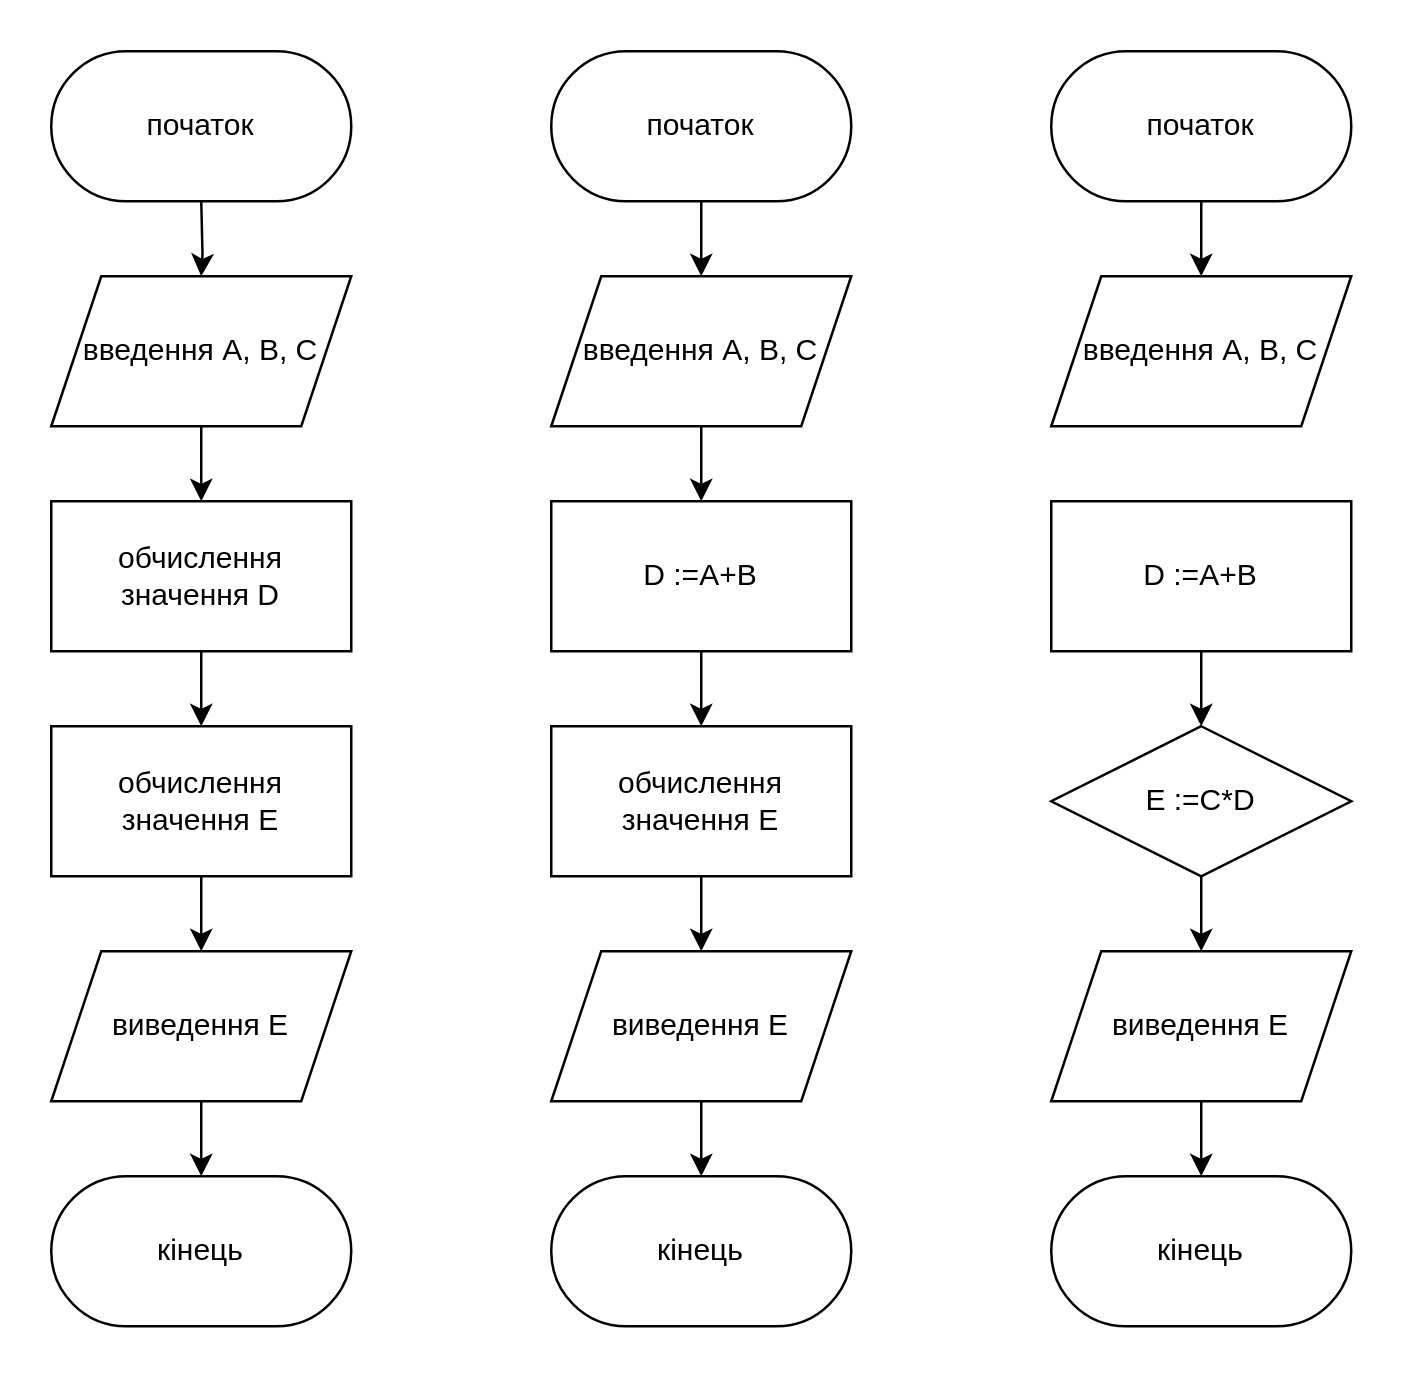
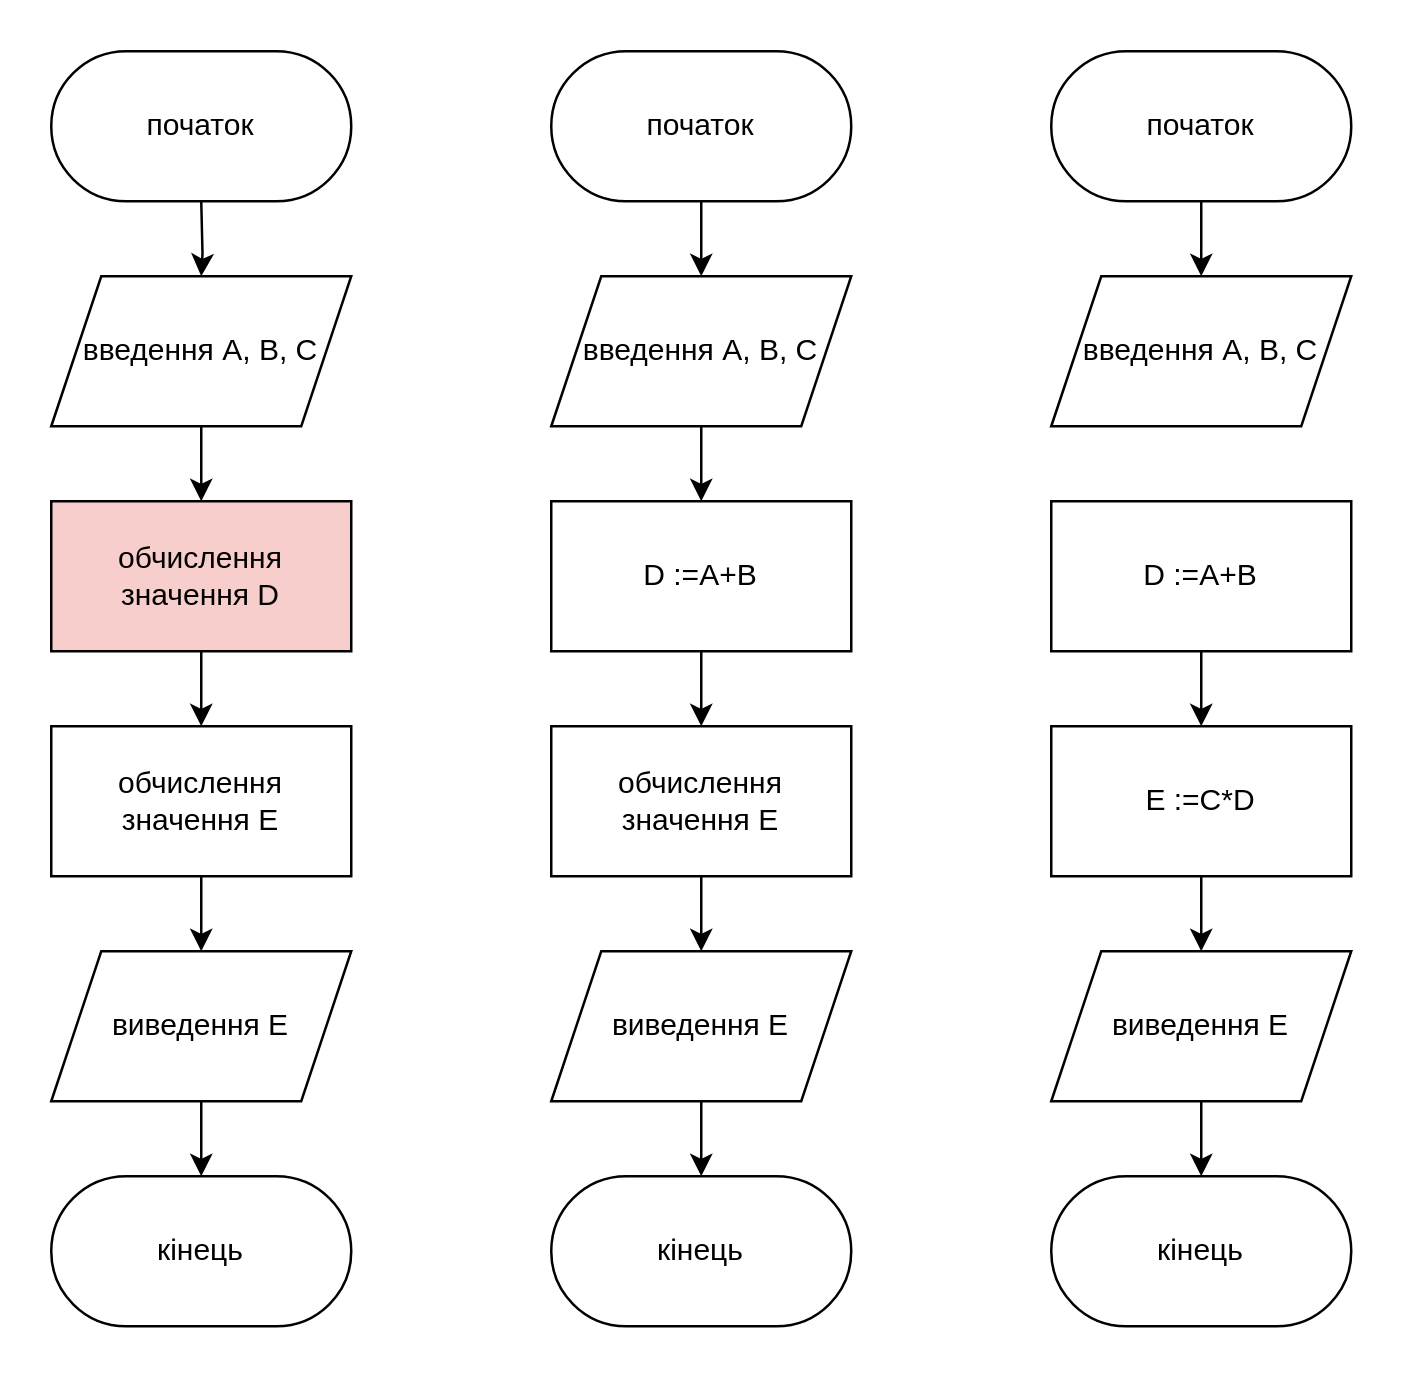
(201, 576) -> (201, 576)
(1201, 801) -> (1201, 801)
